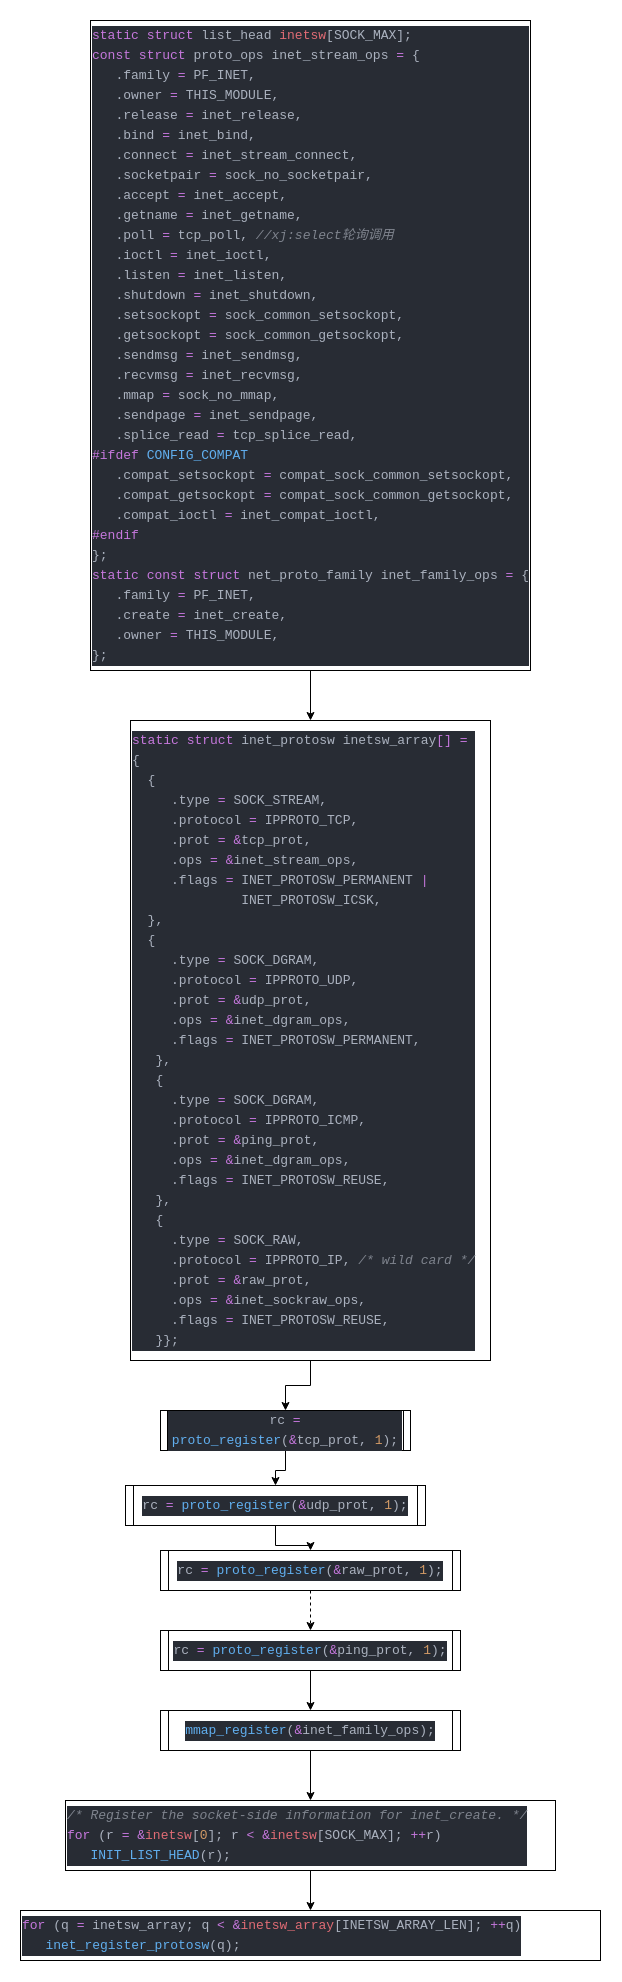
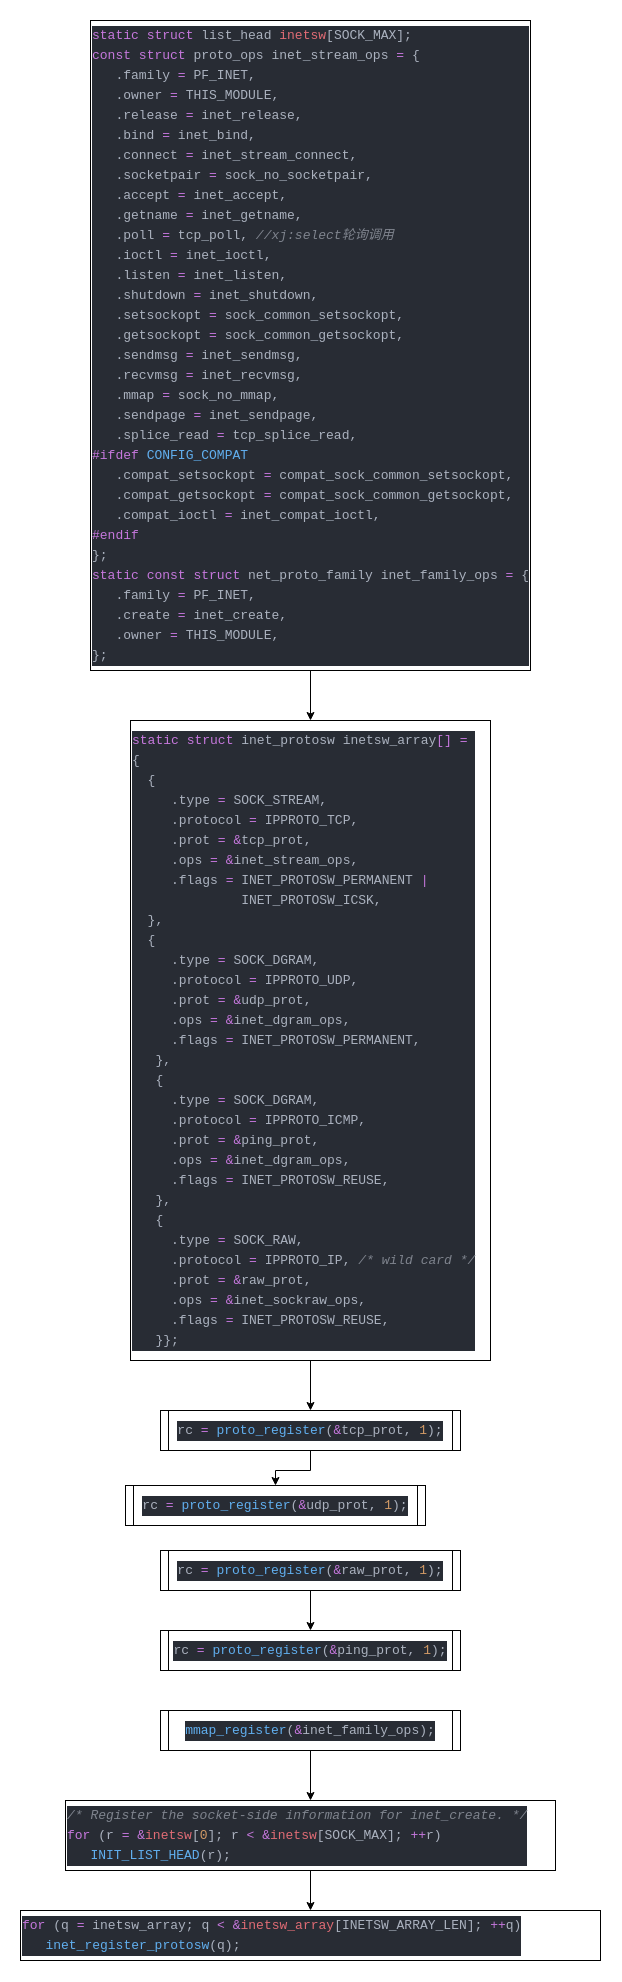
(286, 1431) -> (311, 1431)
(284, 1546) -> none
(311, 1607) -> (311, 1607)
(311, 1687) -> none
